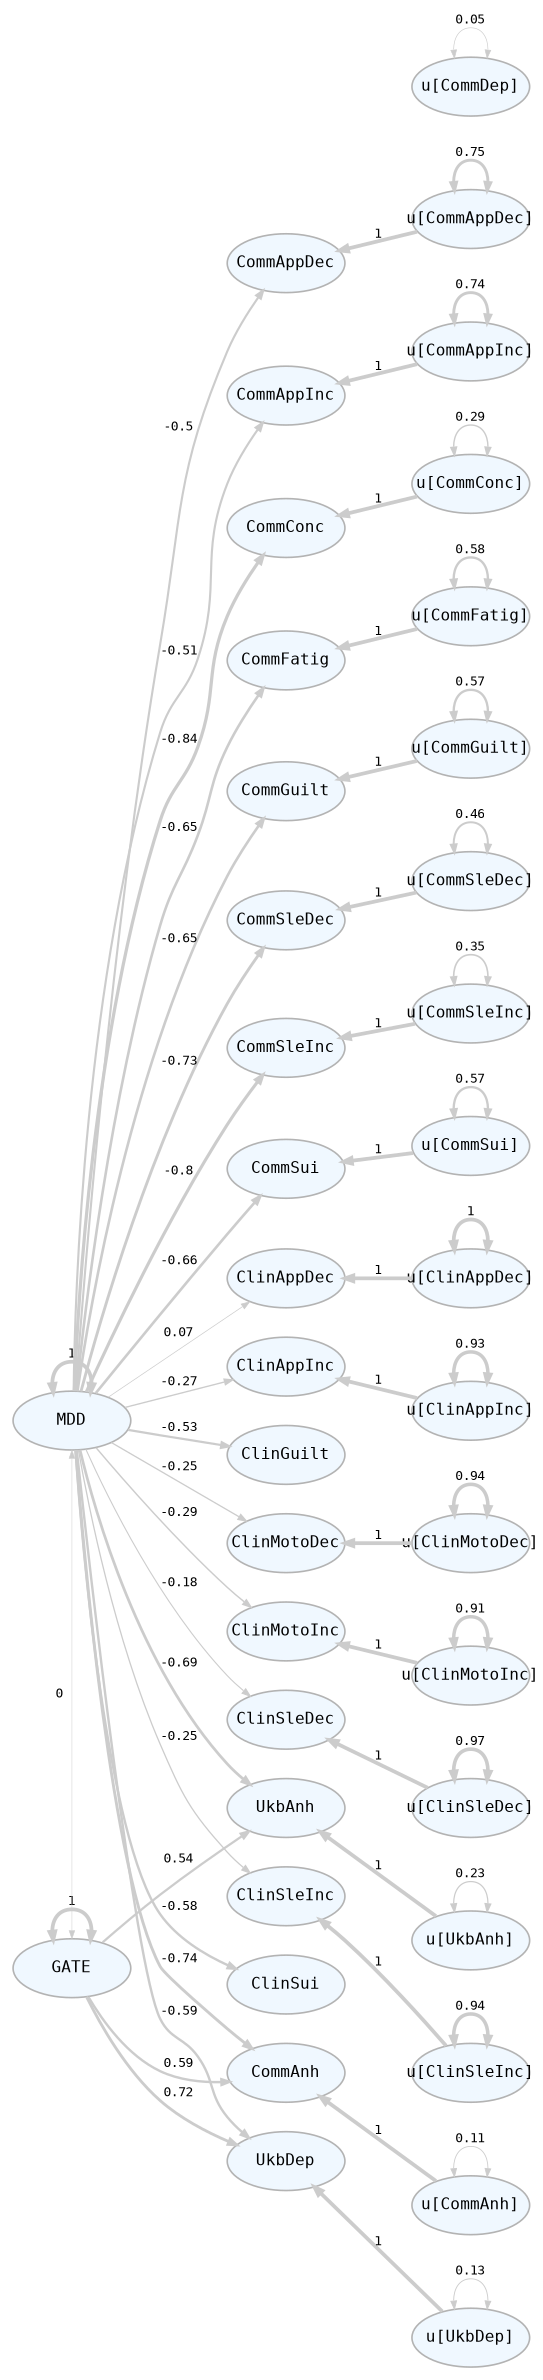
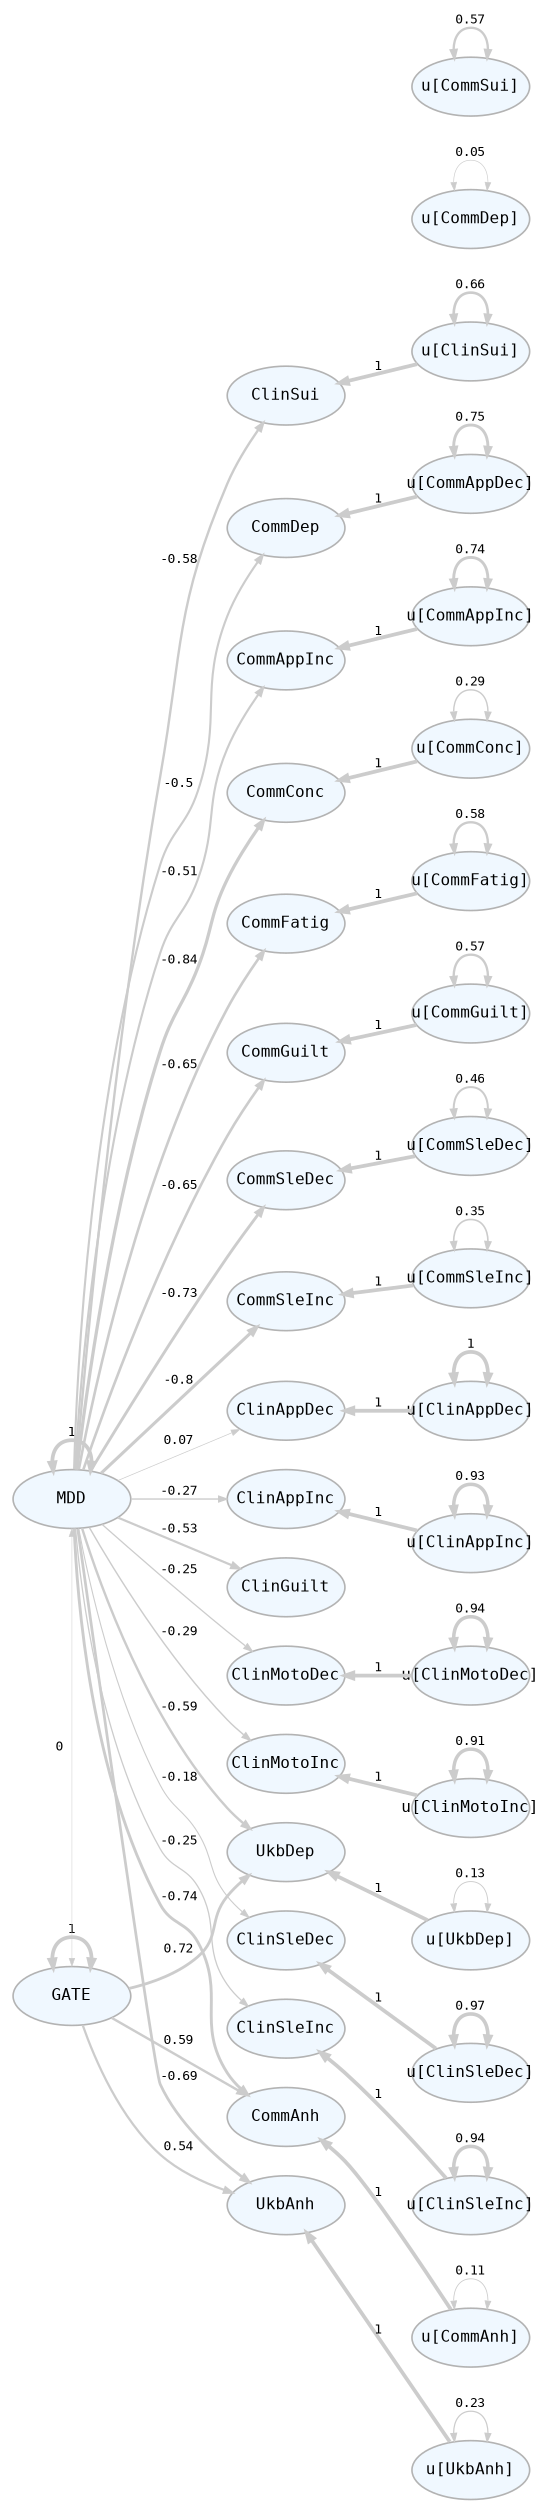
(286, 263) -> (286, 528)
none -> (471, 351)
(286, 1169) -> none
